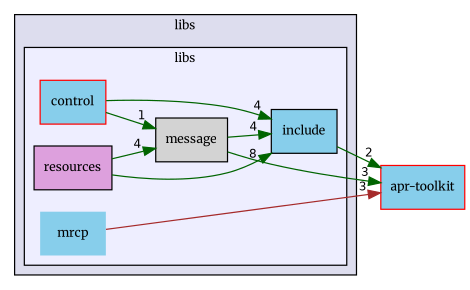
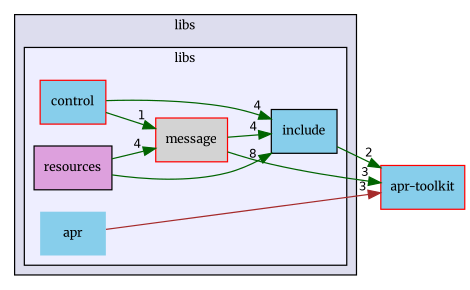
(192, 140) -> (192, 140)
(73, 234) -> (73, 234)
